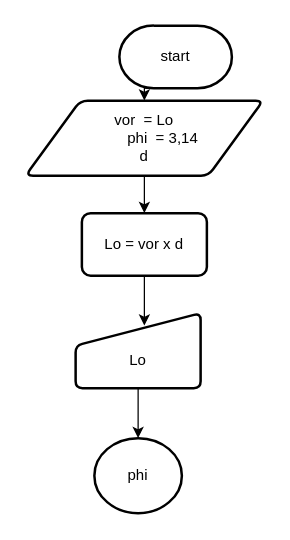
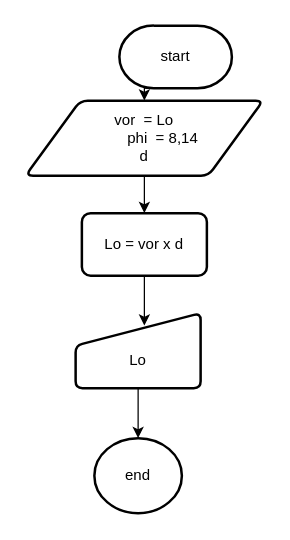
(144, 138) -> (144, 138)
(138, 476) -> (138, 476)
